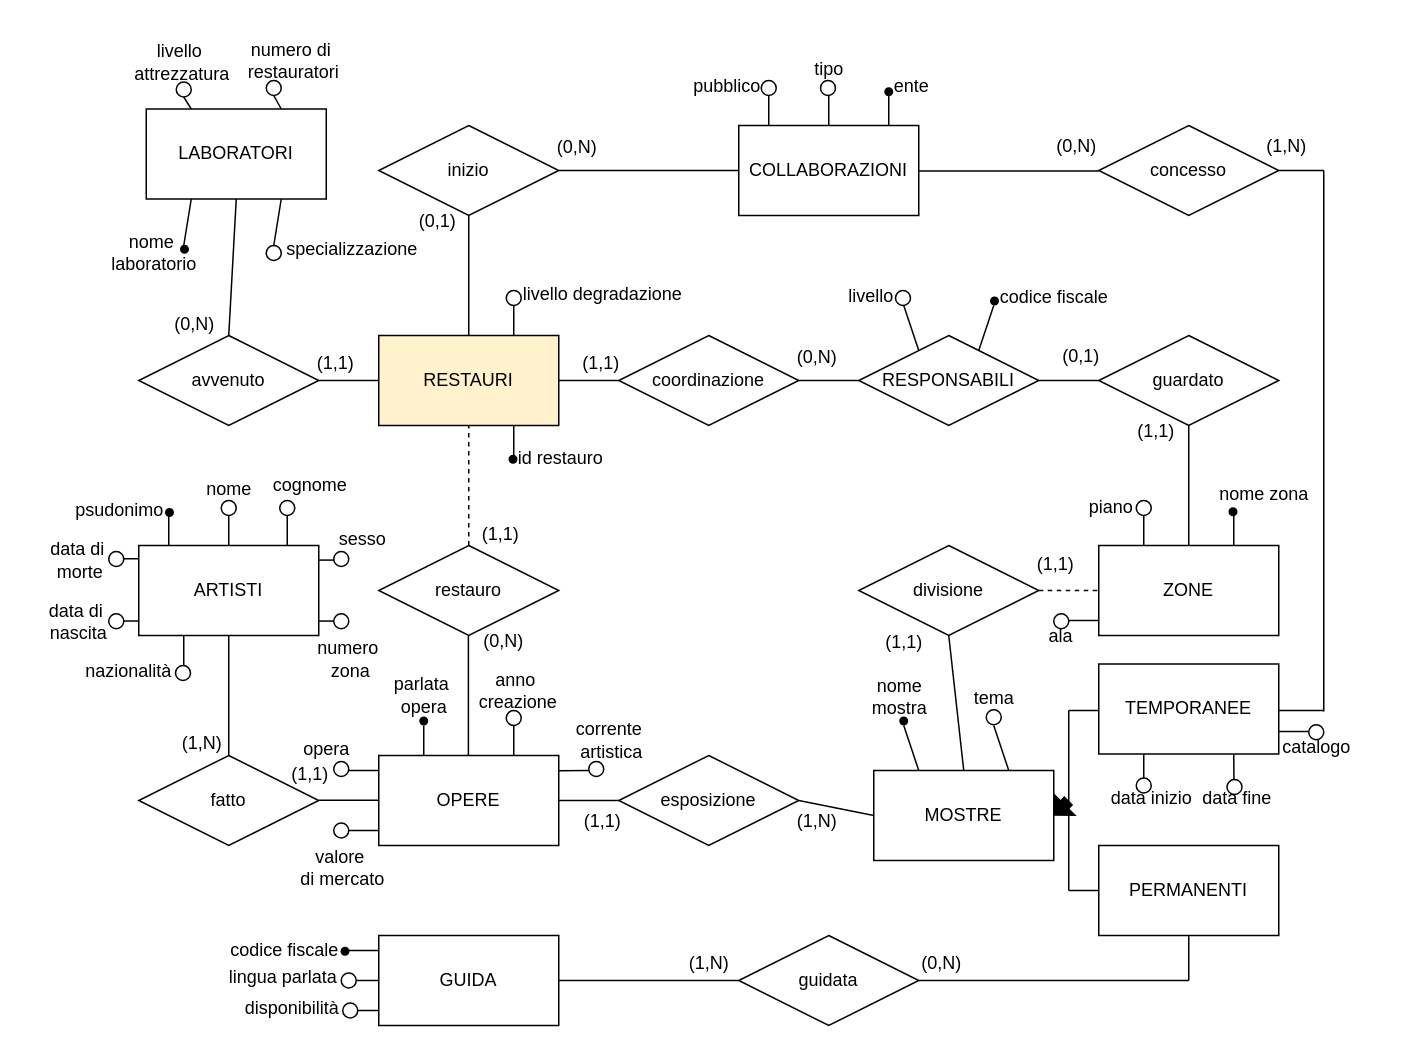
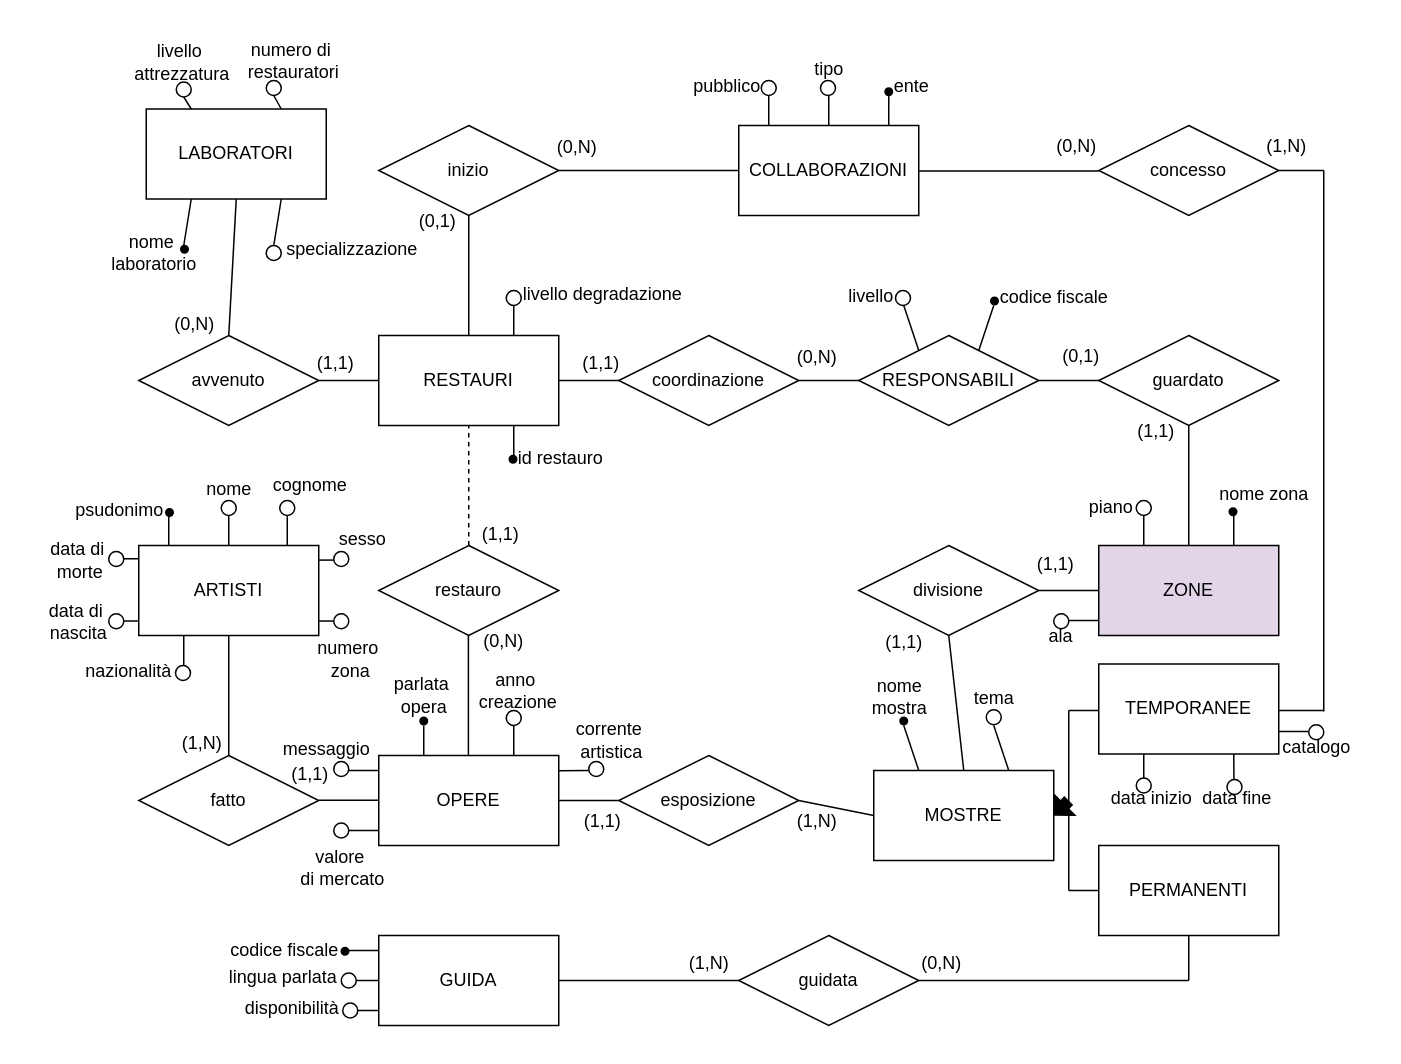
(469, 380) -> (469, 380)
(1070, 590) -> (1070, 590)
(1189, 590) -> (1189, 590)
(327, 749) -> (327, 749)
